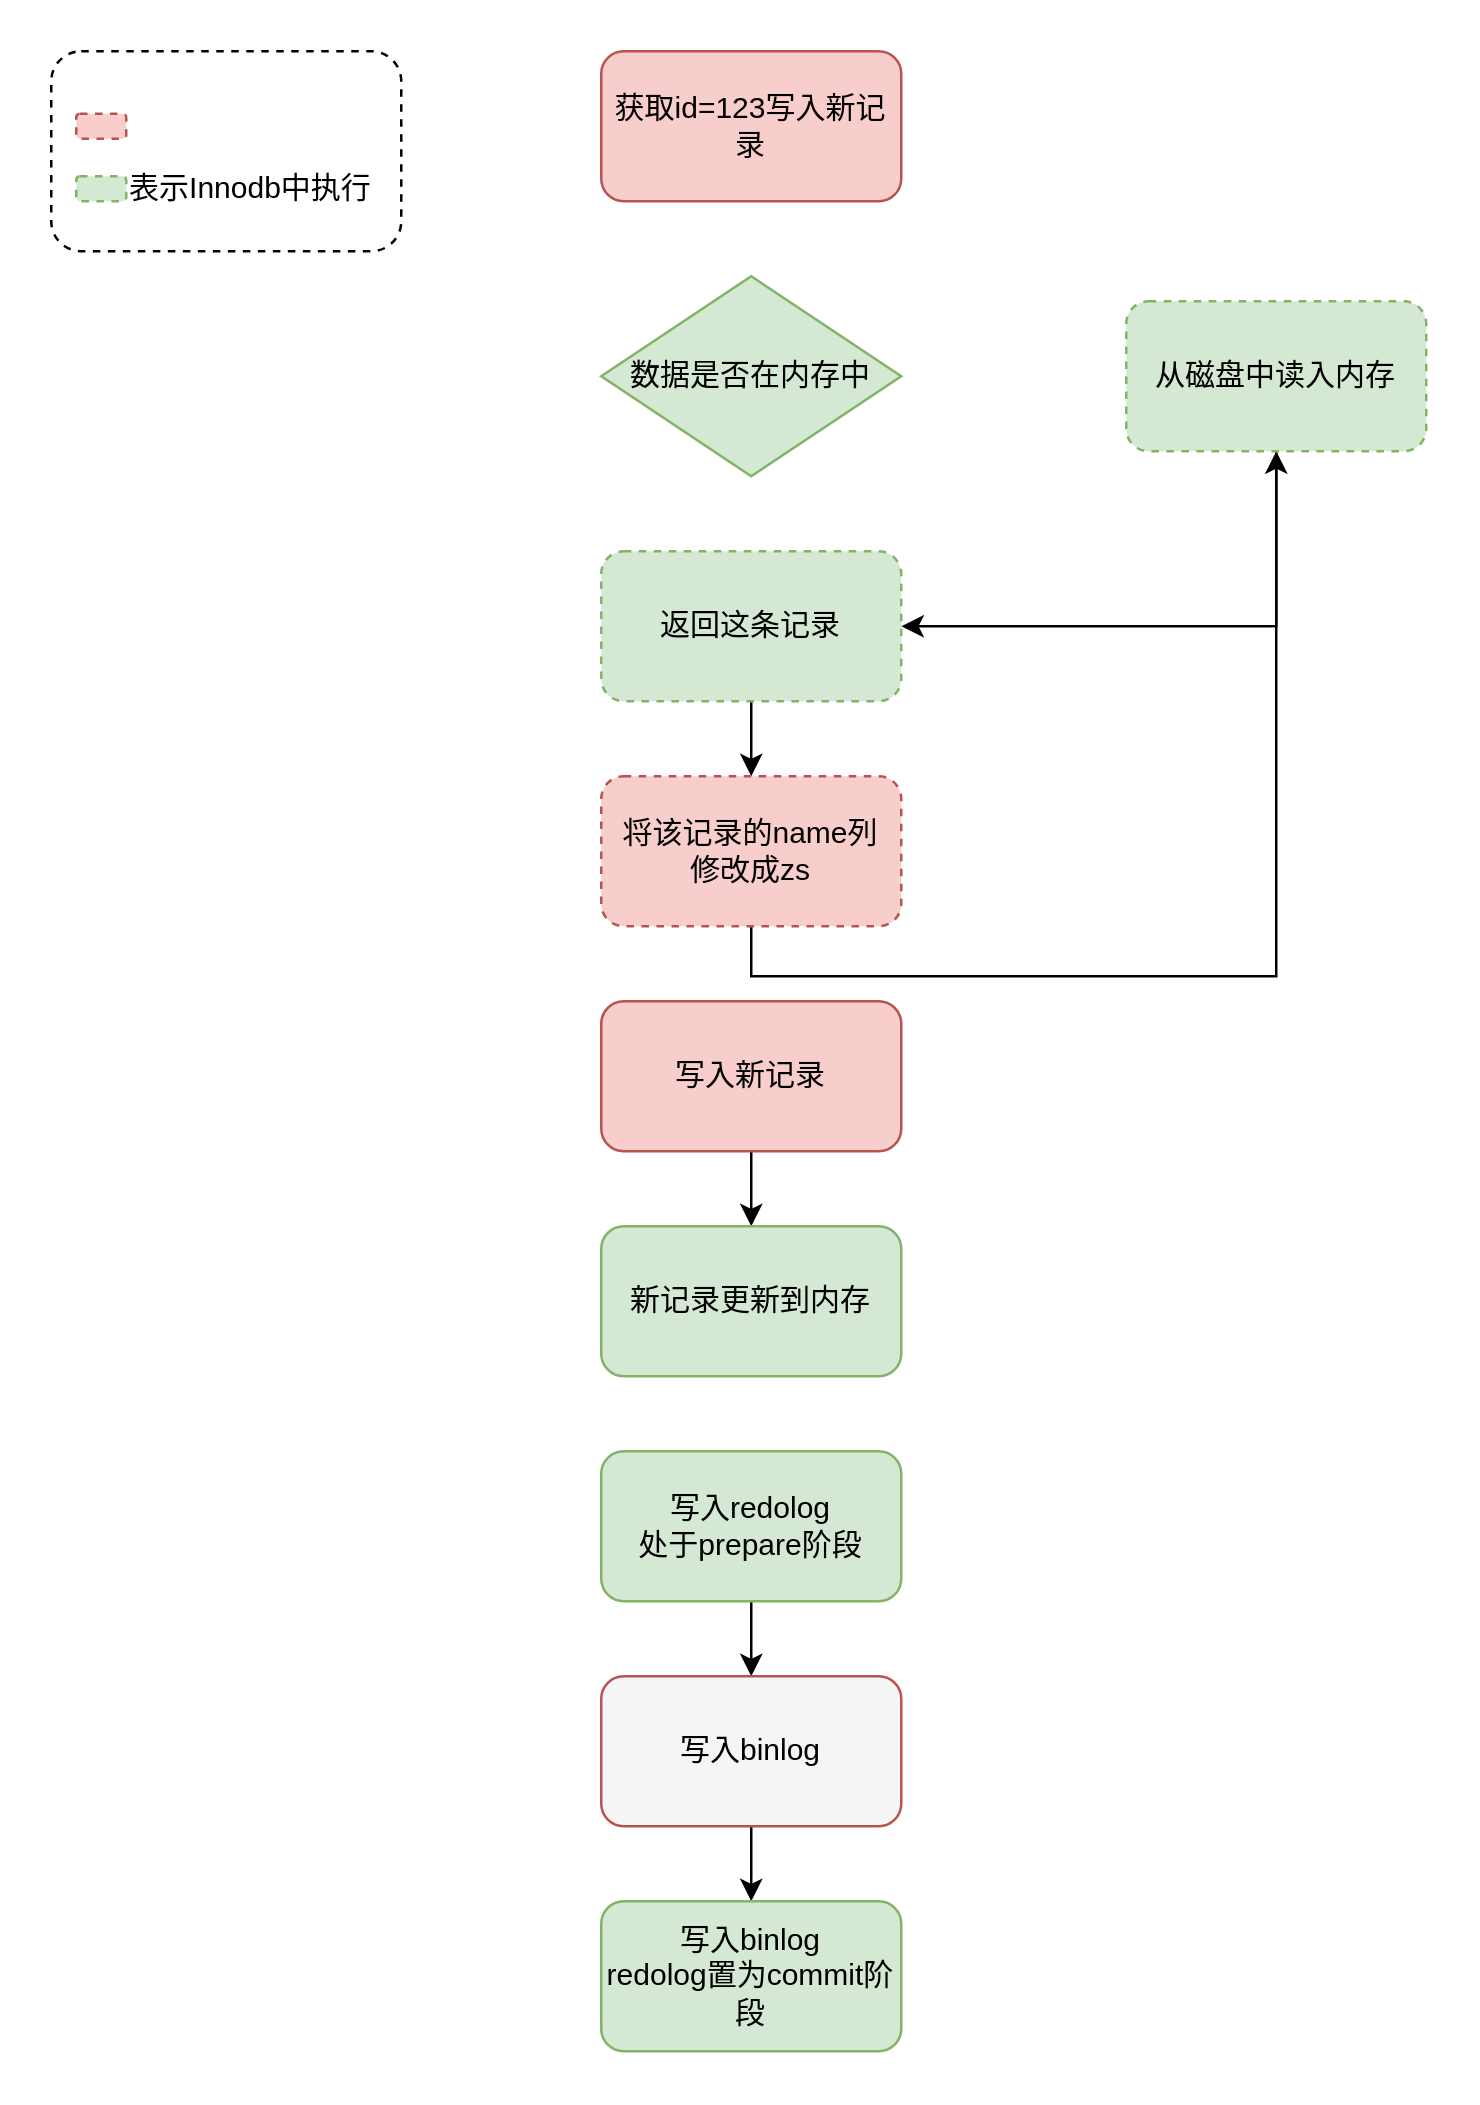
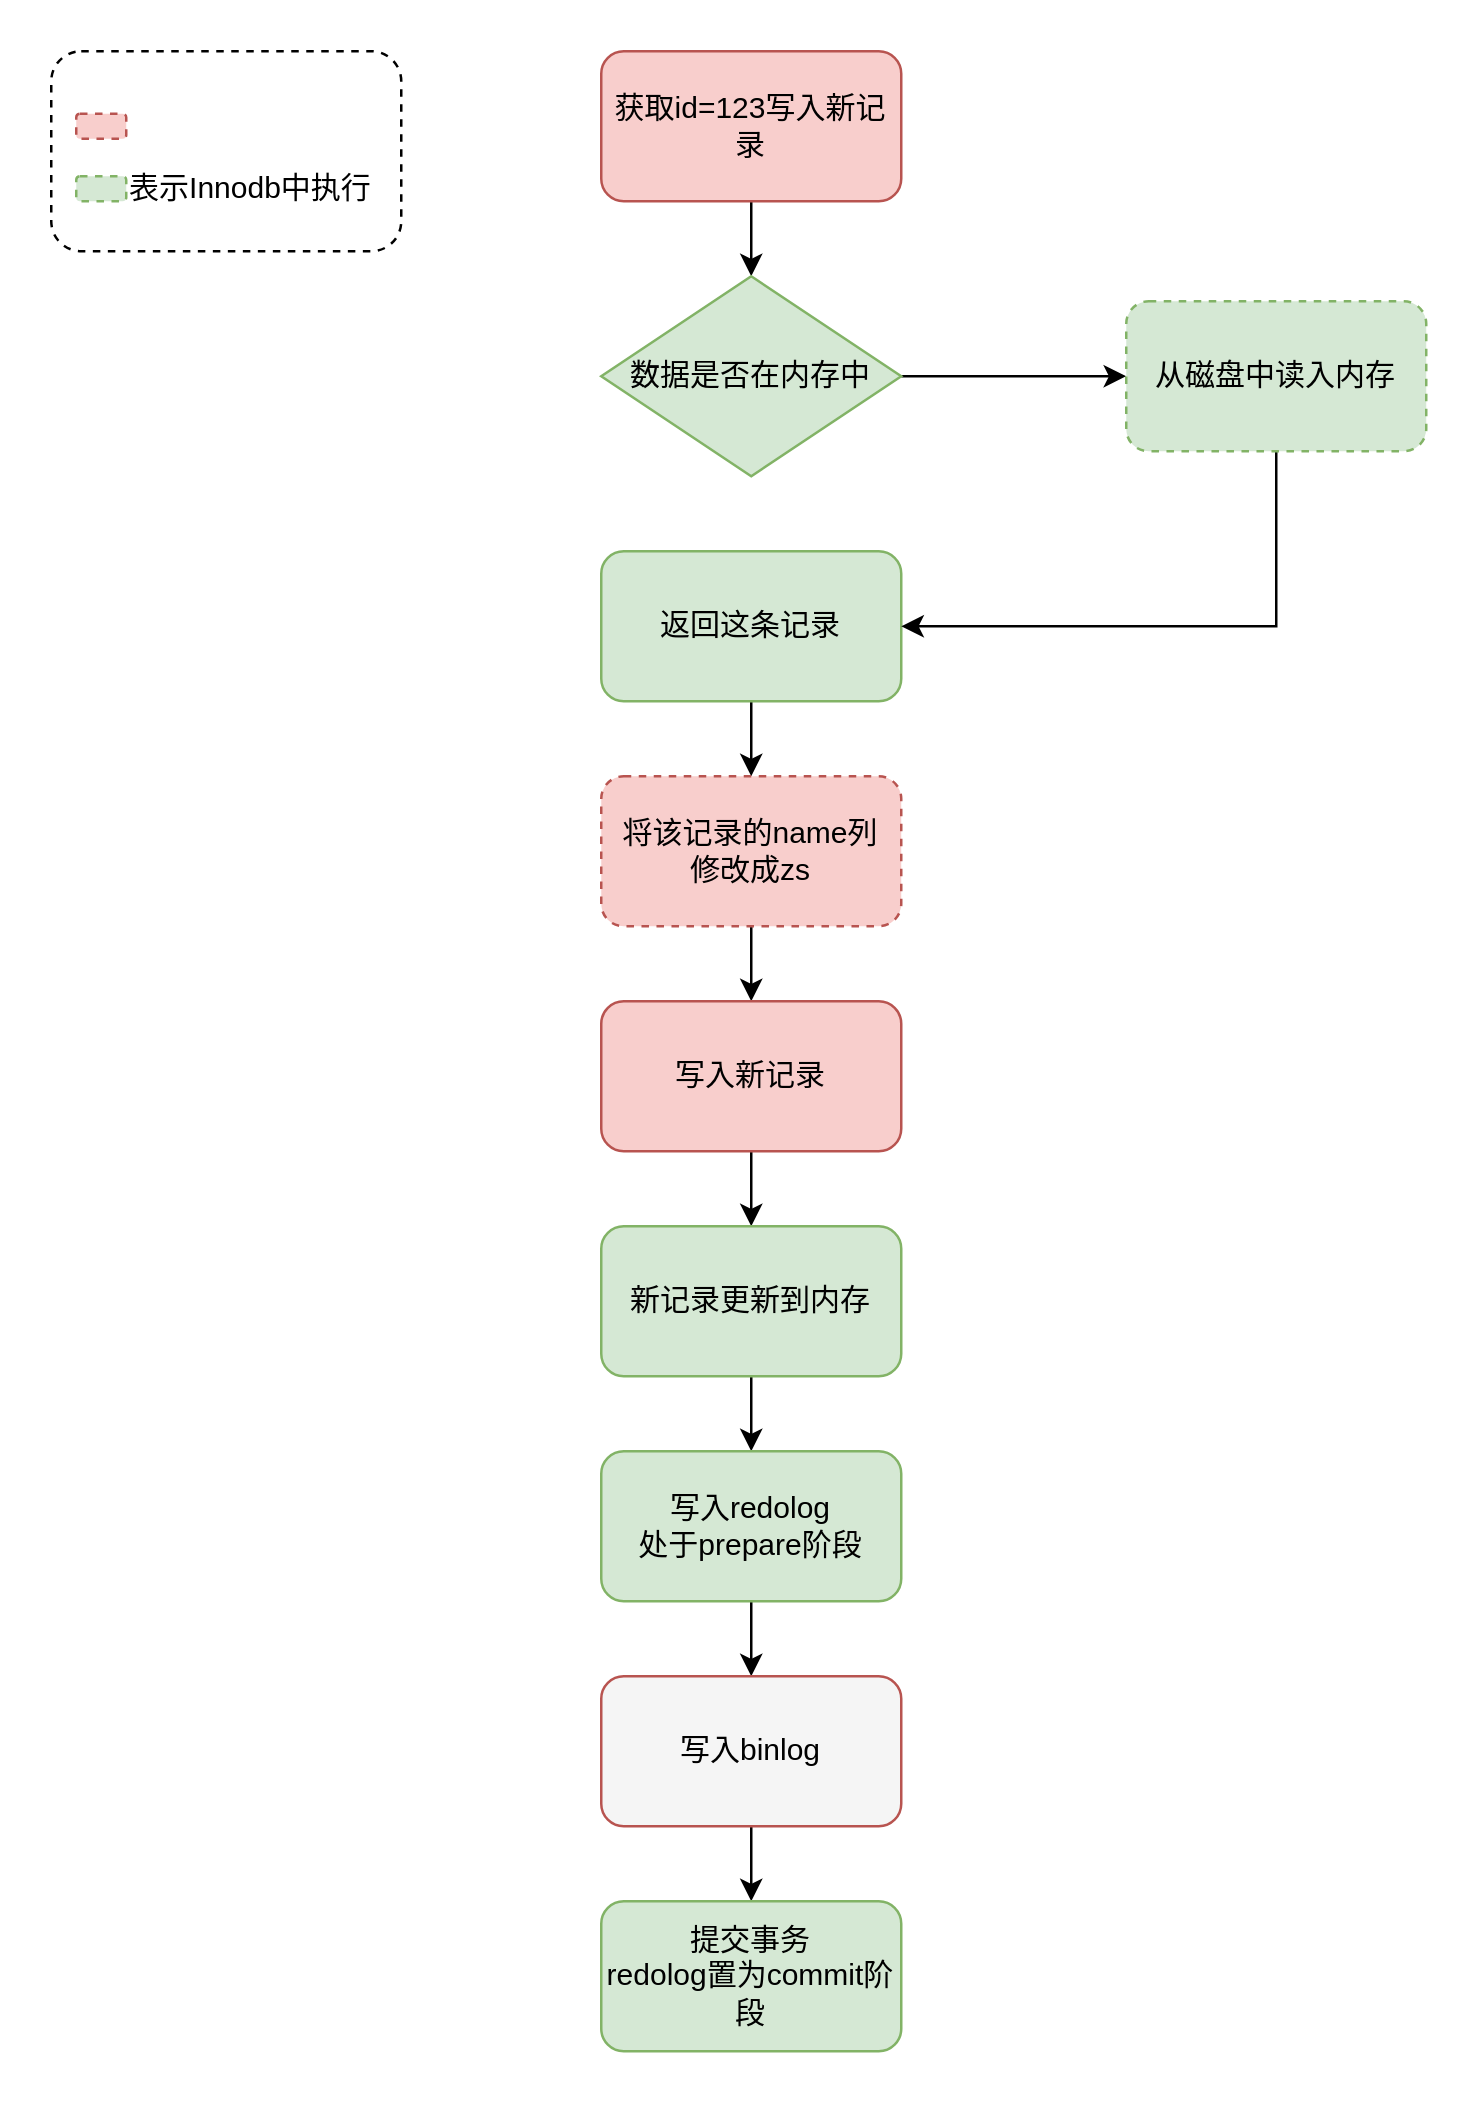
none -> (751, 230)
none -> (1005, 376)
(751, 626) -> (751, 626)
(1185, 976) -> (751, 979)
none -> (751, 1405)
(751, 1976) -> (751, 1976)
